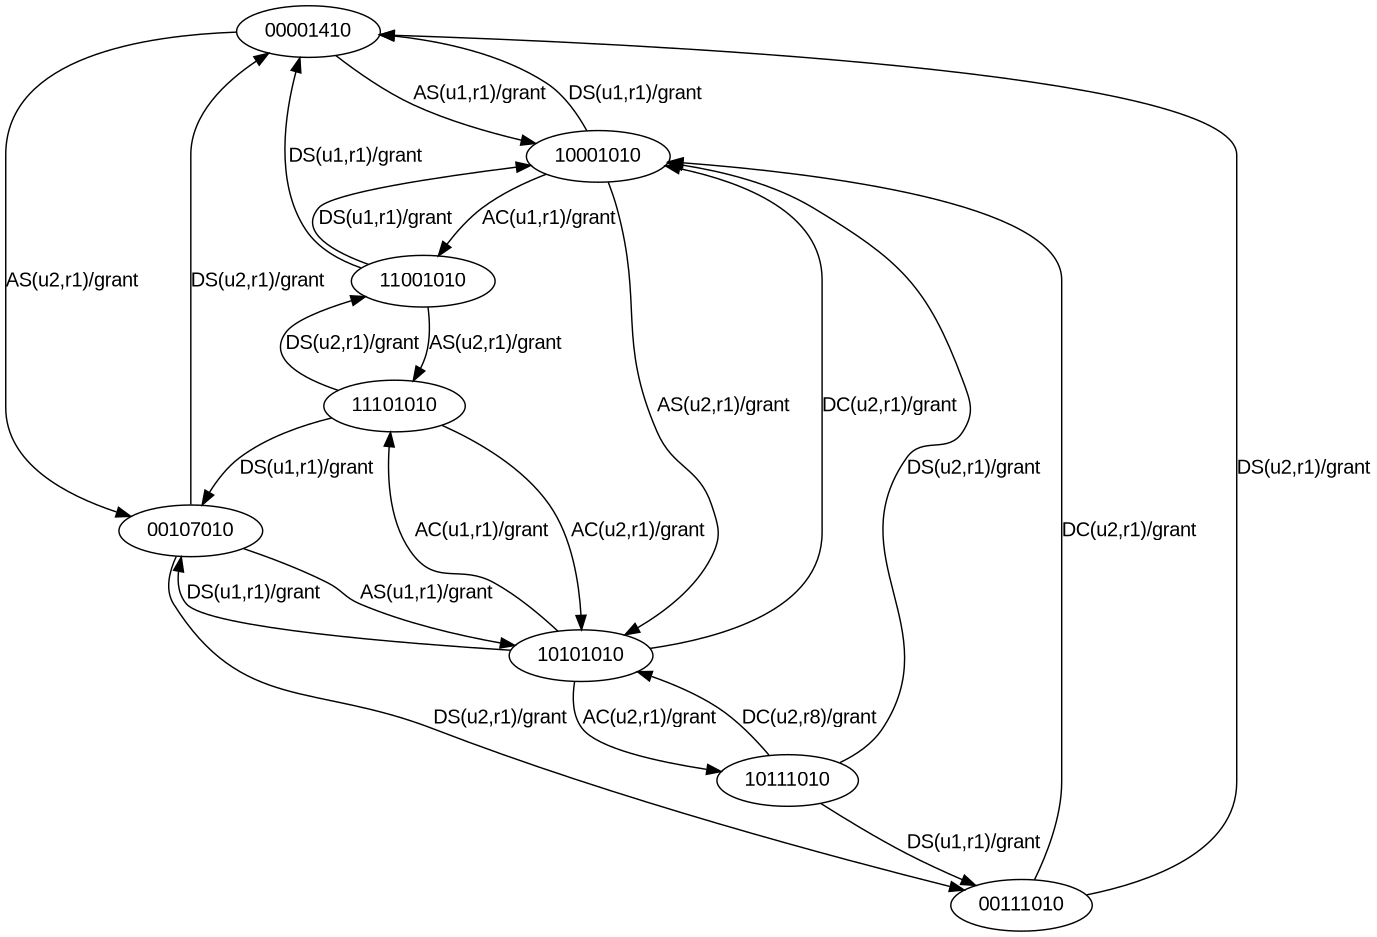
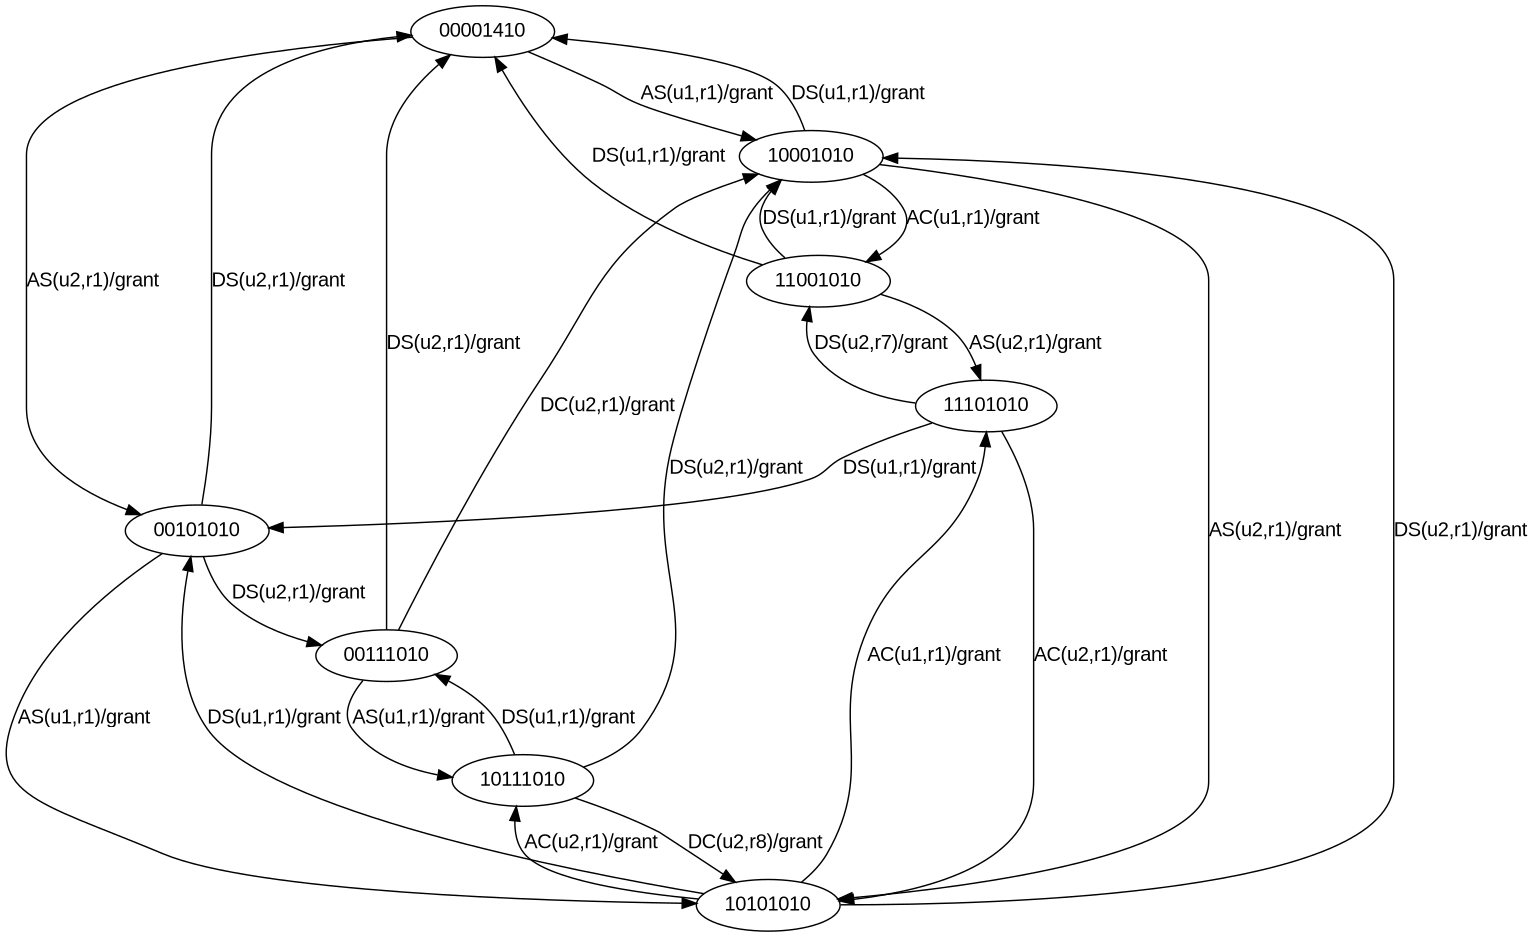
(353, 344) -> (882, 344)
(890, 406) -> (1461, 531)
(191, 531) -> (197, 531)
none -> (368, 745)
